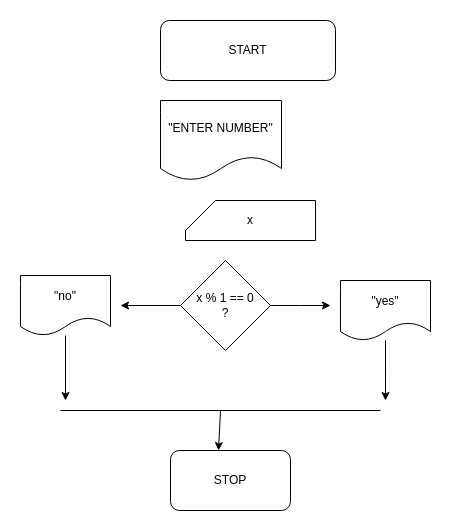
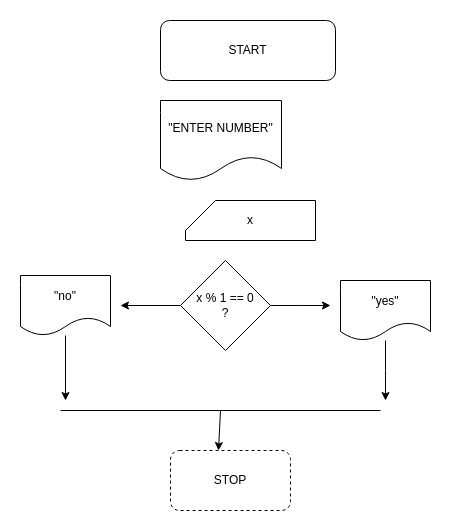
(231, 481) -> (231, 481)
